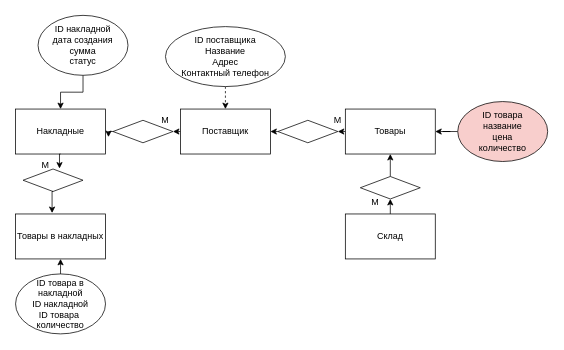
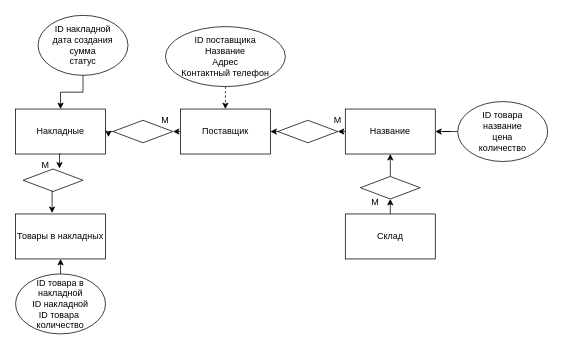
(390, 132) -> (390, 132)
(503, 132) -> (503, 132)
